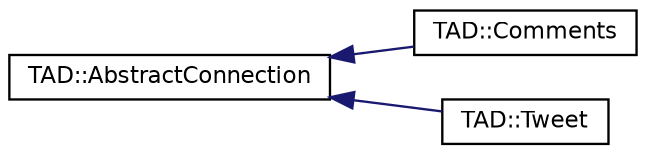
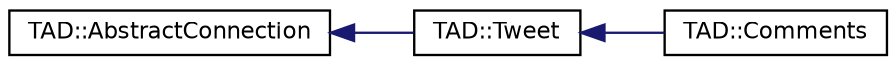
(384, 50) -> (635, 33)
